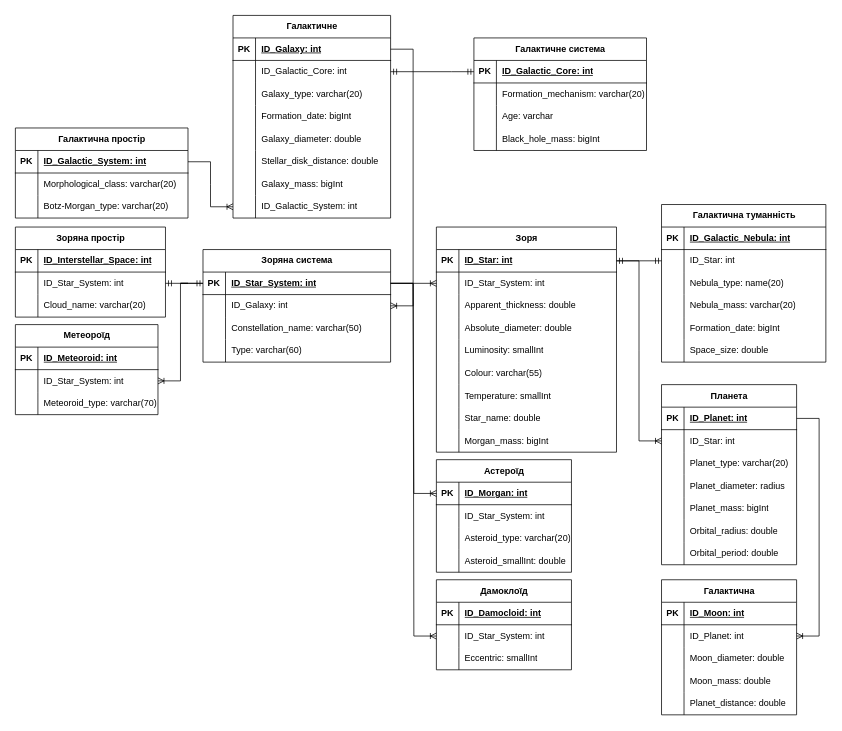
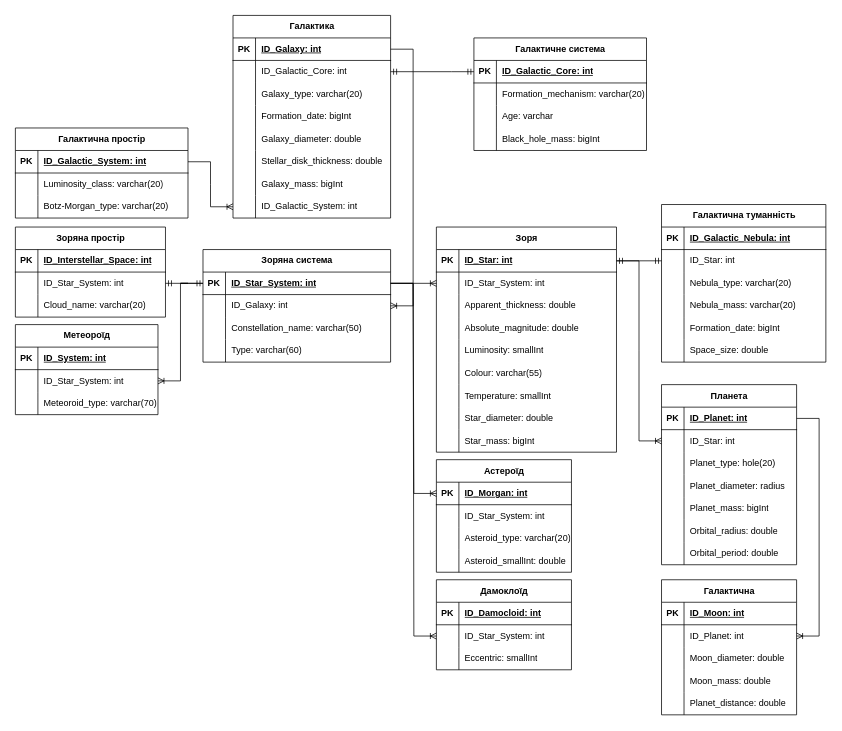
(312, 27) -> (312, 27)
(326, 162) -> (326, 162)
(116, 184) -> (111, 184)
(739, 283) -> (747, 283)
(522, 328) -> (524, 328)
(82, 358) -> (76, 358)
(504, 418) -> (513, 418)
(509, 441) -> (504, 441)
(743, 463) -> (738, 463)
